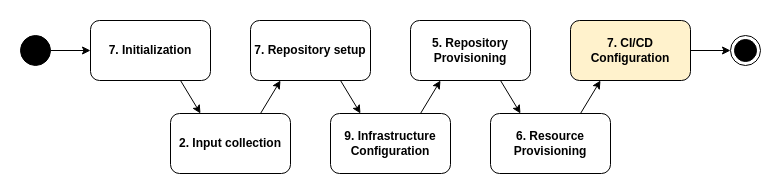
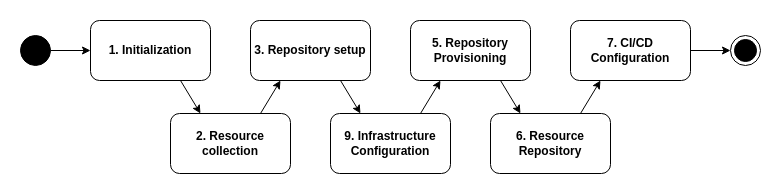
(151, 51) -> (151, 51)
(311, 51) -> (311, 51)
(631, 51) -> (631, 51)
(231, 144) -> (231, 144)
(551, 144) -> (551, 144)
